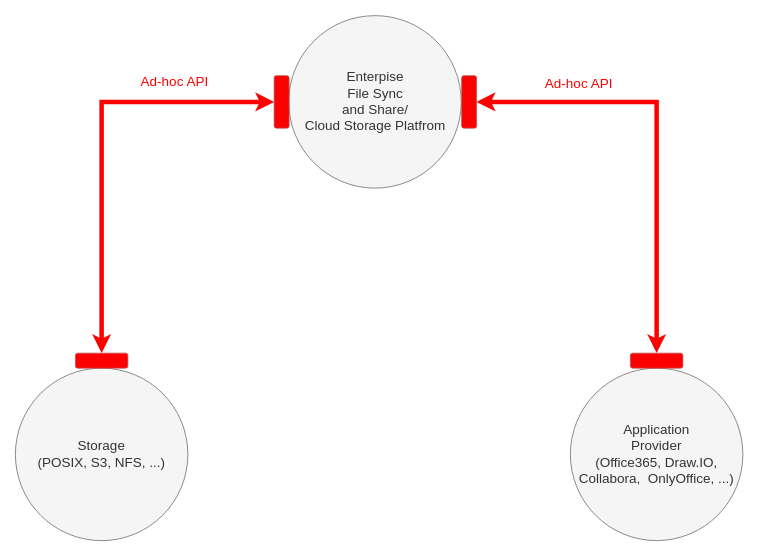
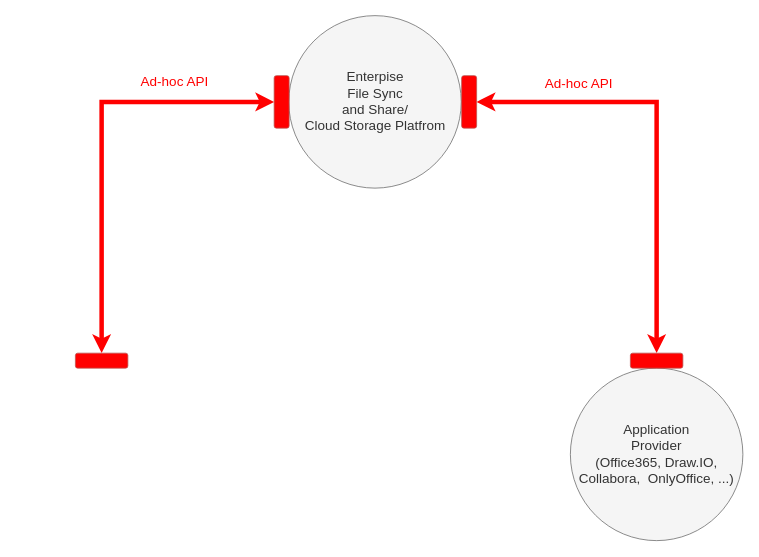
(102, 454) -> none
